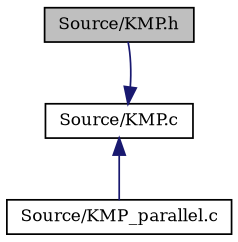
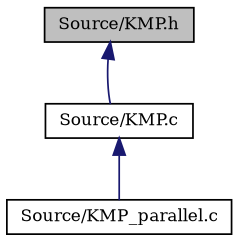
(131, 64) -> (108, 82)
